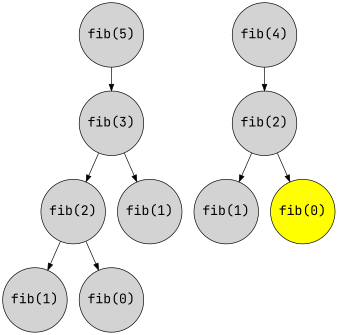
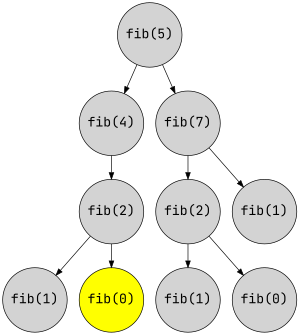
none -> (132, 76)
(111, 123) -> (188, 123)
